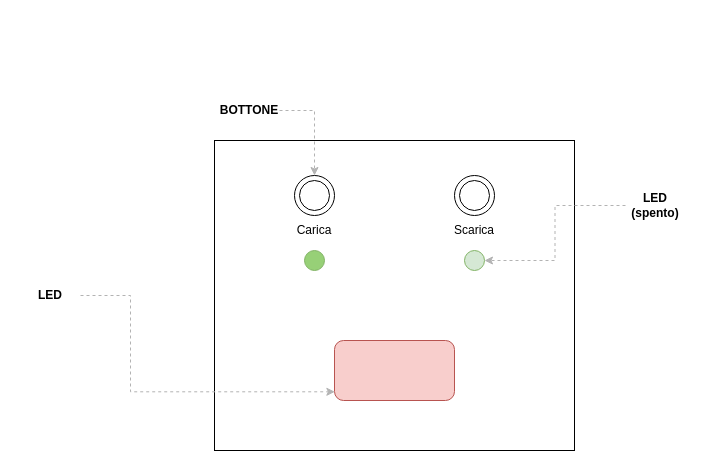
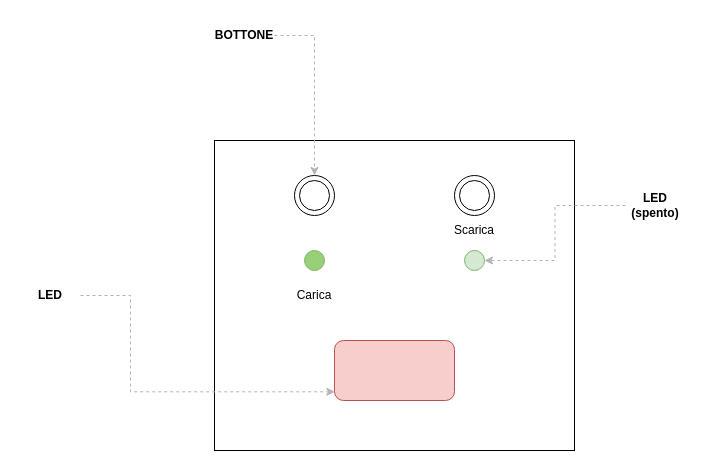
(250, 111) -> (245, 36)
(315, 231) -> (315, 296)
